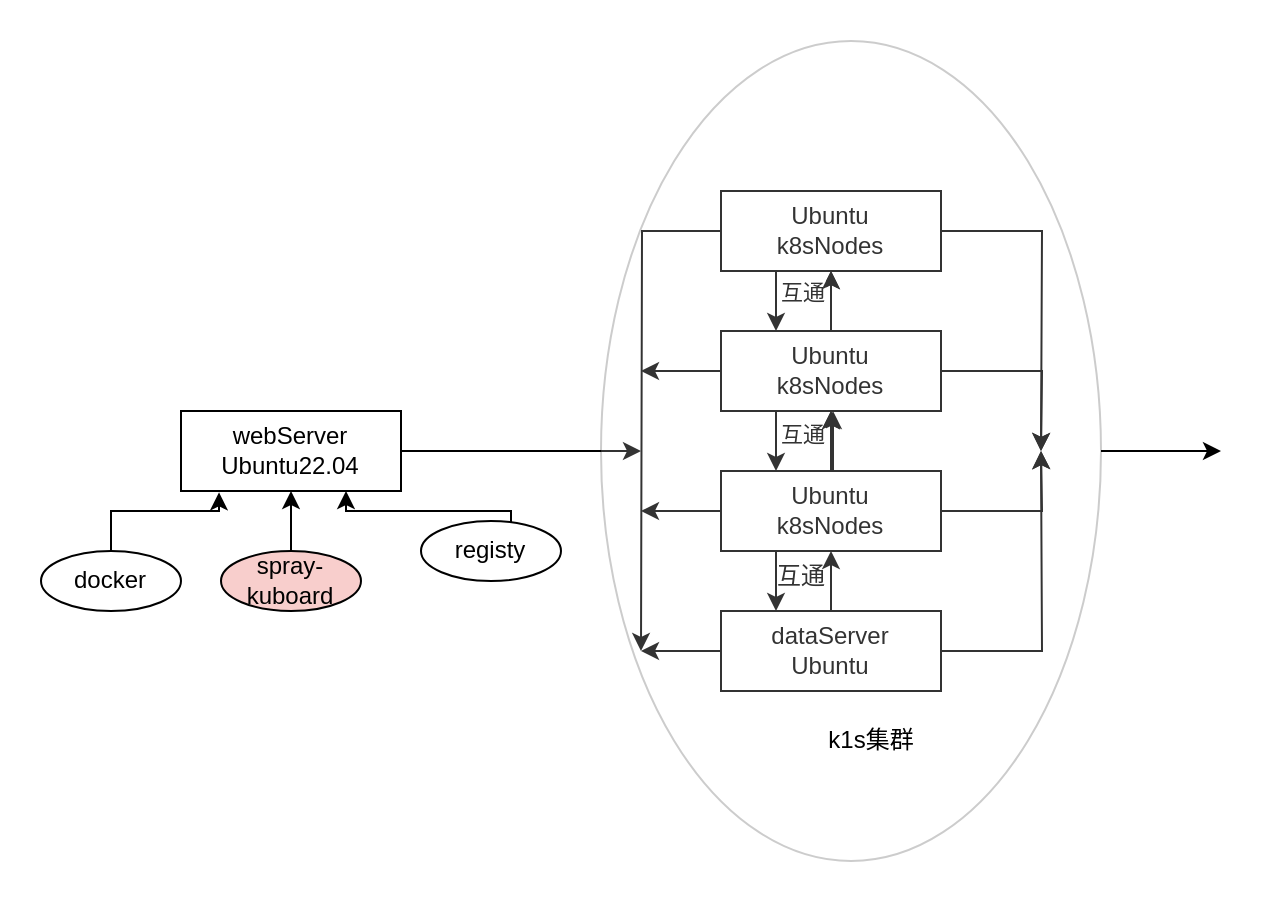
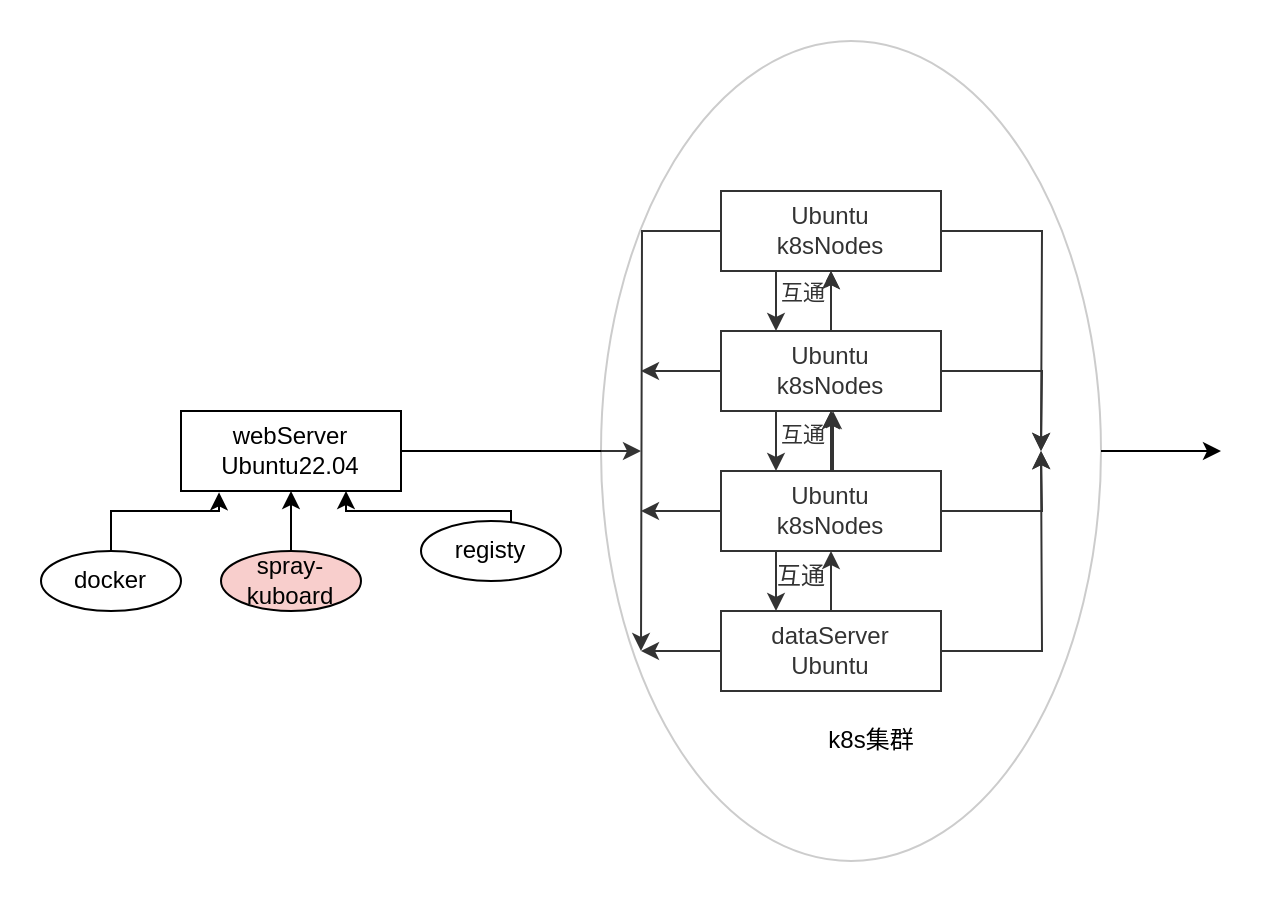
(872, 741) -> (872, 741)
